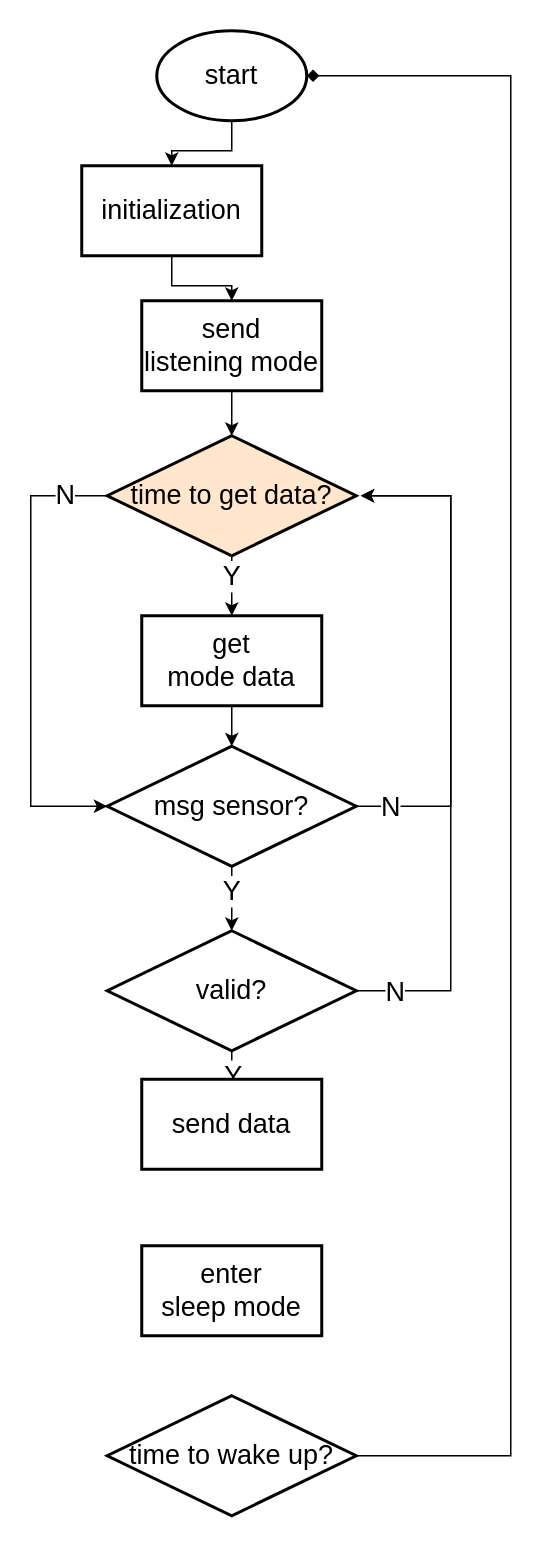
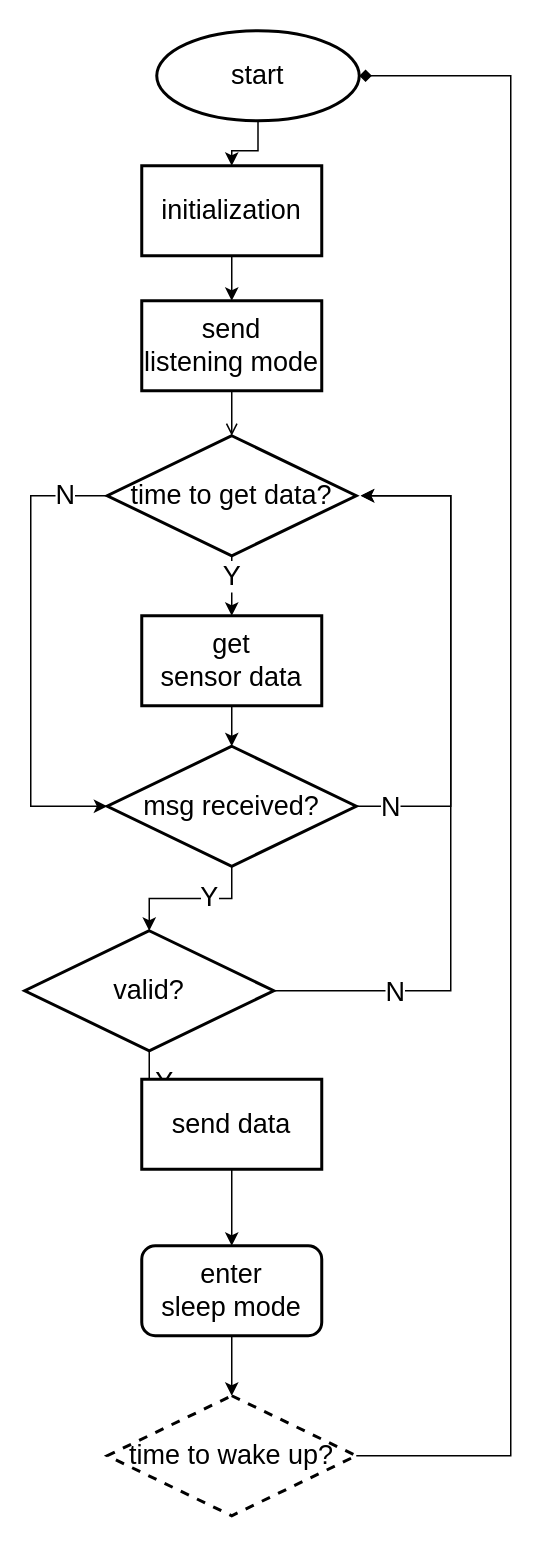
(232, 76) -> (258, 76)
(172, 211) -> (232, 211)
(232, 424) -> (232, 426)
(232, 496) -> (232, 496)
(232, 661) -> (232, 661)
(232, 806) -> (232, 806)
(232, 991) -> (149, 991)
none -> (232, 1203)
(232, 1291) -> (232, 1291)
none -> (232, 1361)
(232, 1456) -> (232, 1456)
